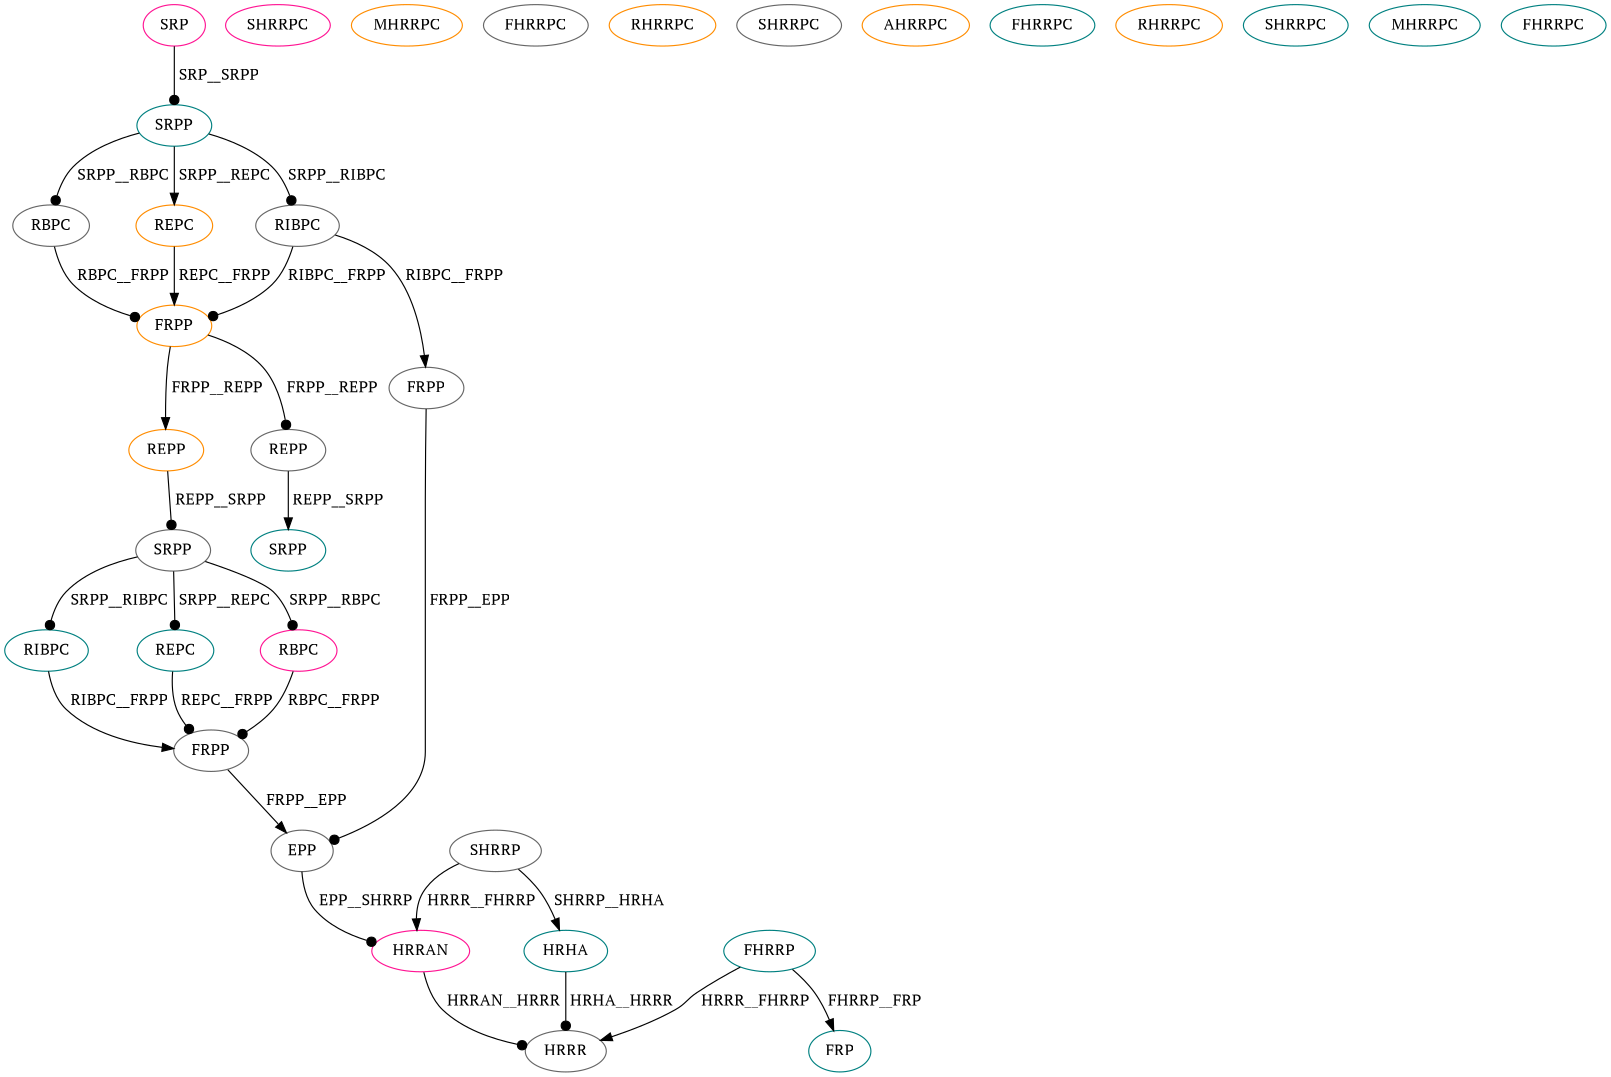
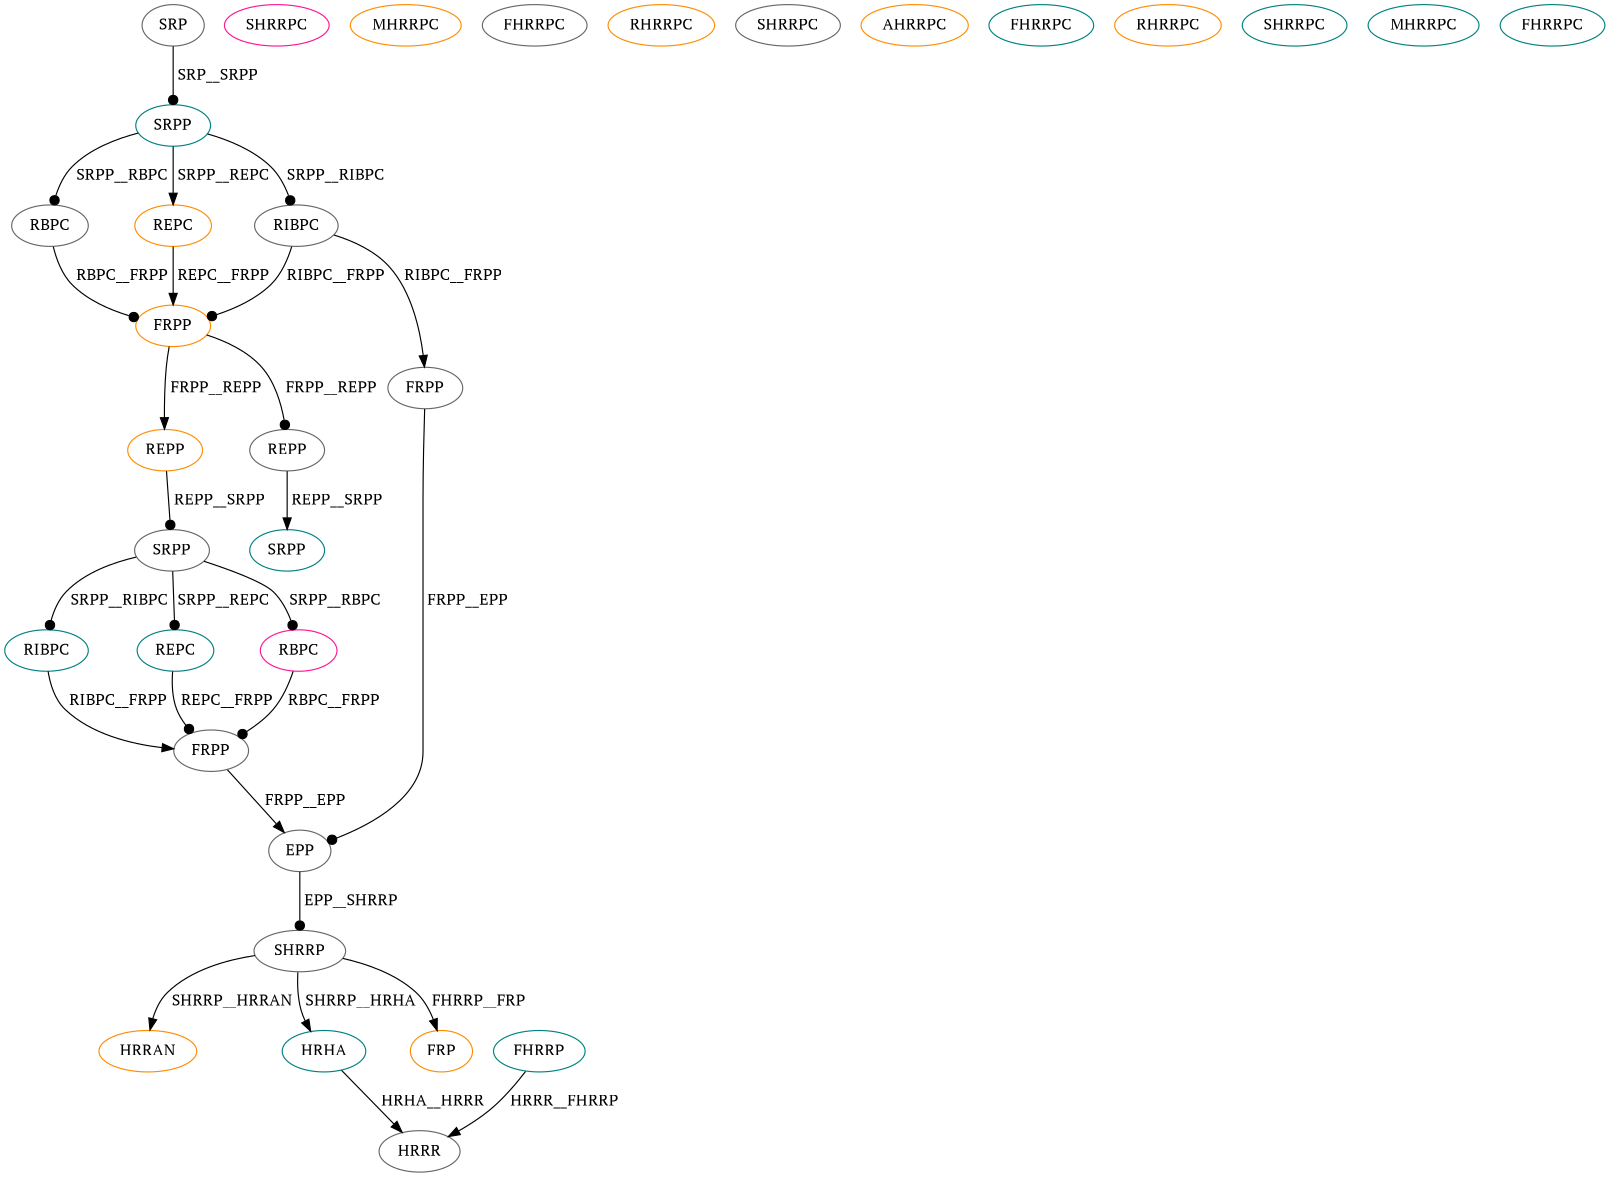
(174, 25) -> (173, 25)
(479, 901) -> (230, 1001)
(322, 917) -> (300, 896)
(421, 951) -> (148, 1051)
(814, 992) -> (396, 978)
(566, 996) -> (368, 1097)
(459, 1022) -> none
(840, 1051) -> (441, 1051)
